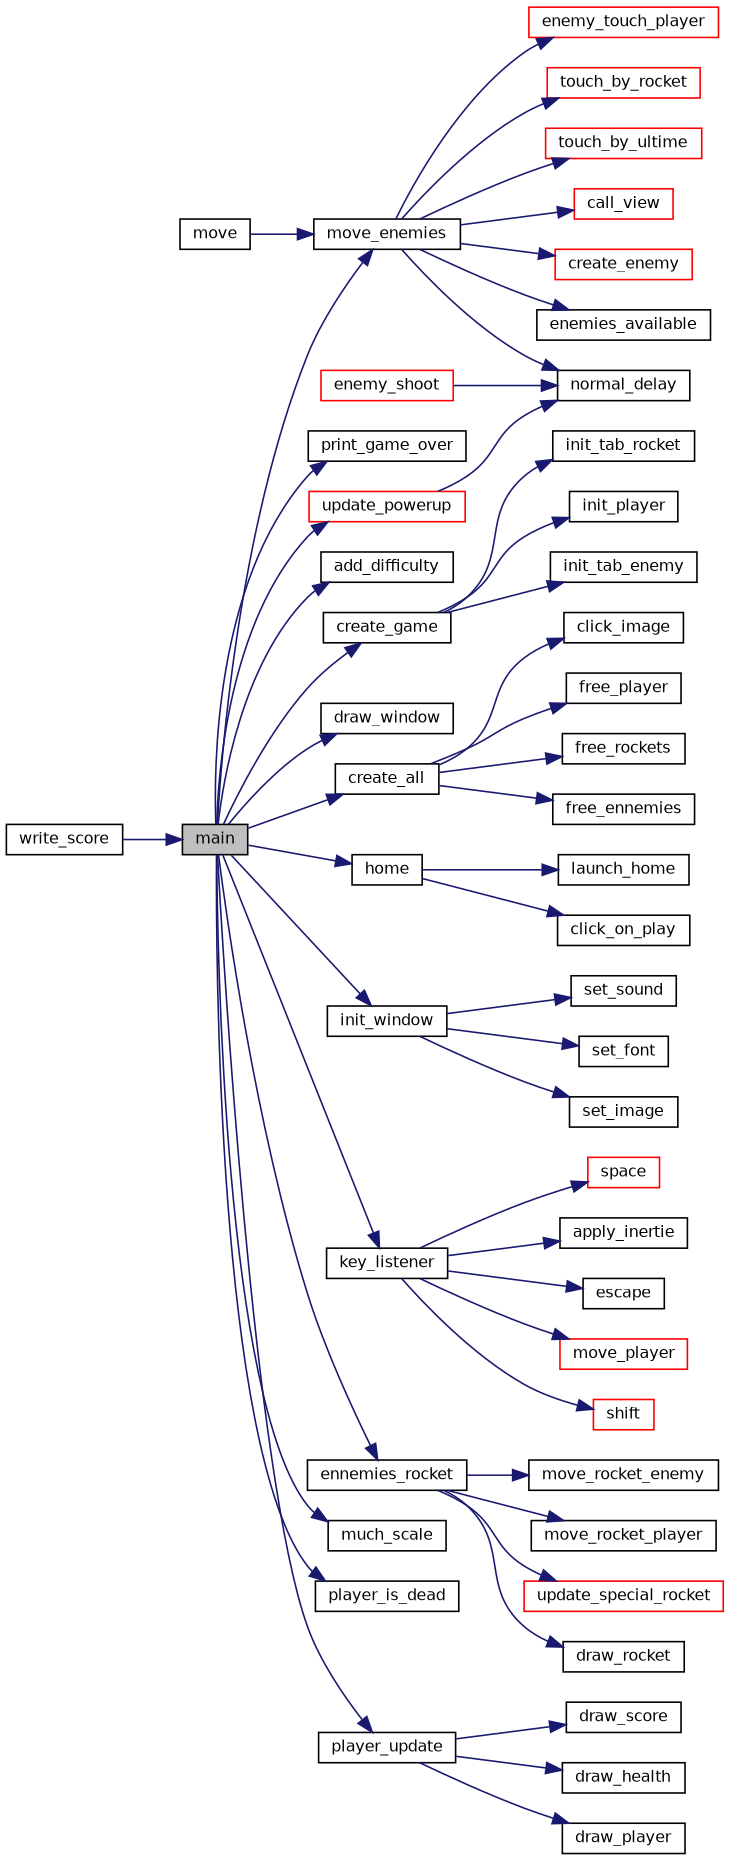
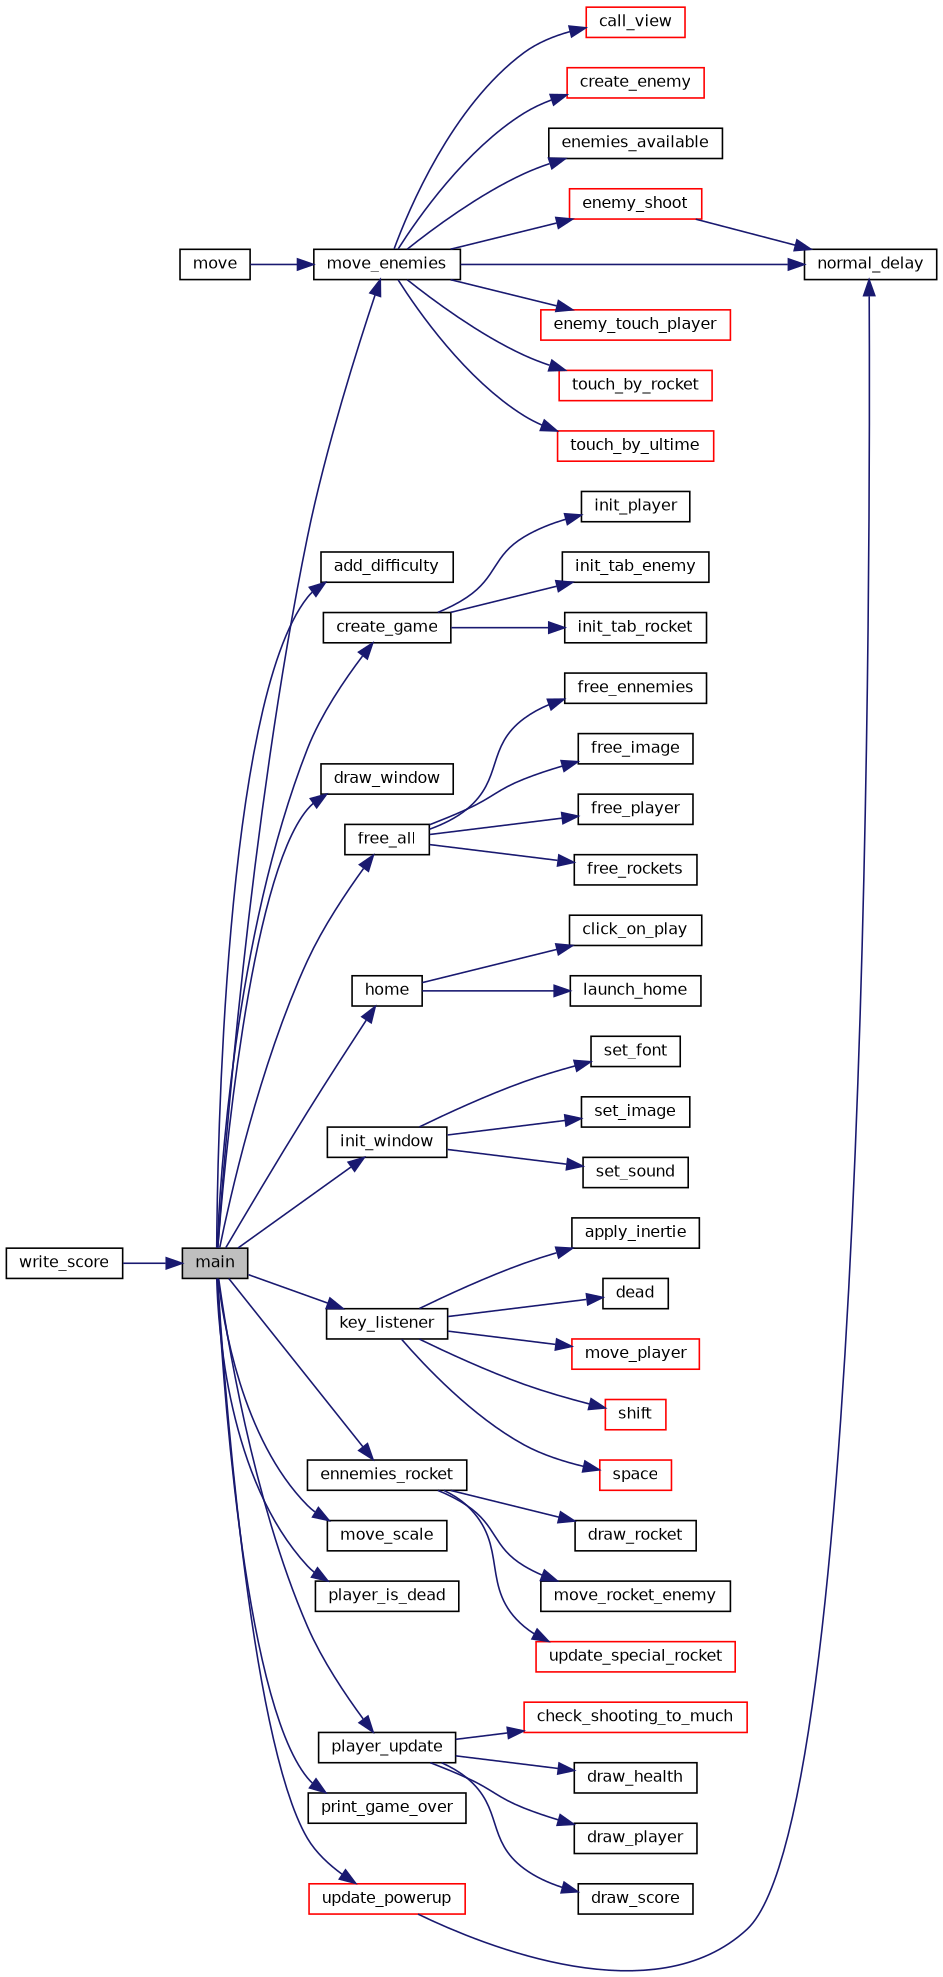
none -> (504, 236)
(624, 628) -> (636, 749)
(387, 779) -> (387, 840)
(624, 1294) -> (636, 1294)
(387, 1536) -> (387, 1536)
(624, 1536) -> none
none -> (636, 1717)
